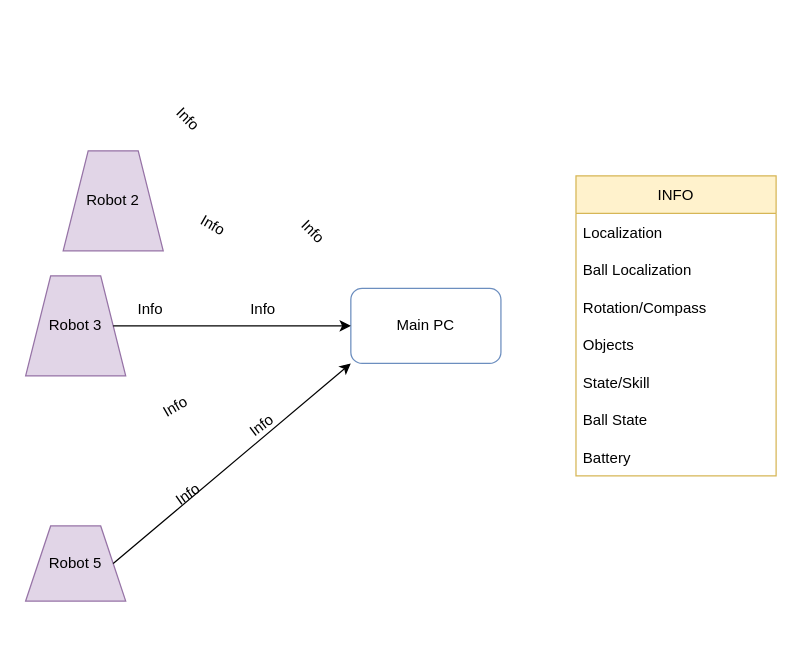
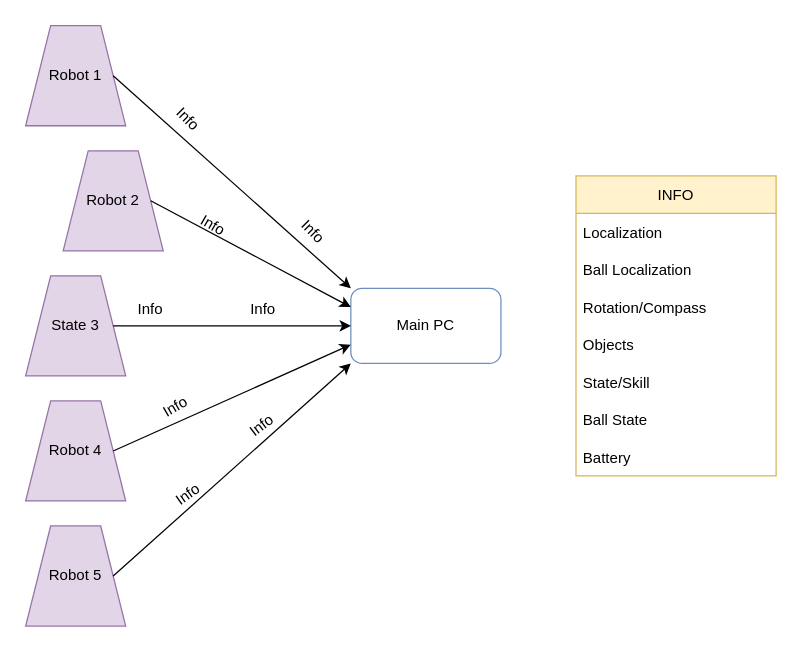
none -> (76, 76)
none -> (229, 179)
none -> (247, 252)
(76, 326) -> (76, 326)
none -> (228, 399)
none -> (76, 451)
(76, 563) -> (76, 576)
